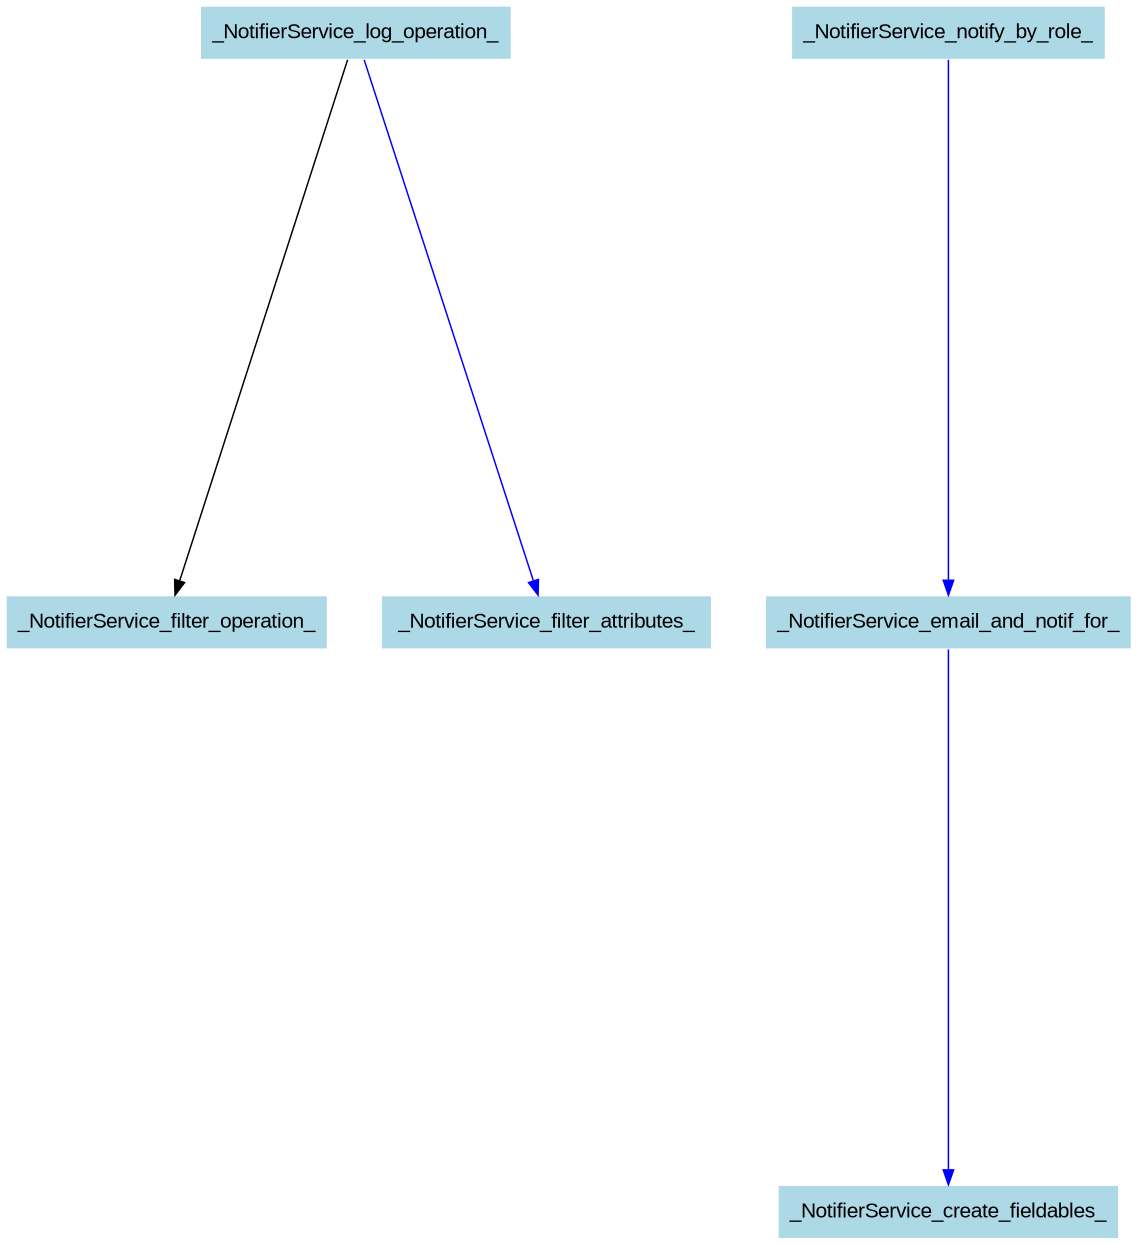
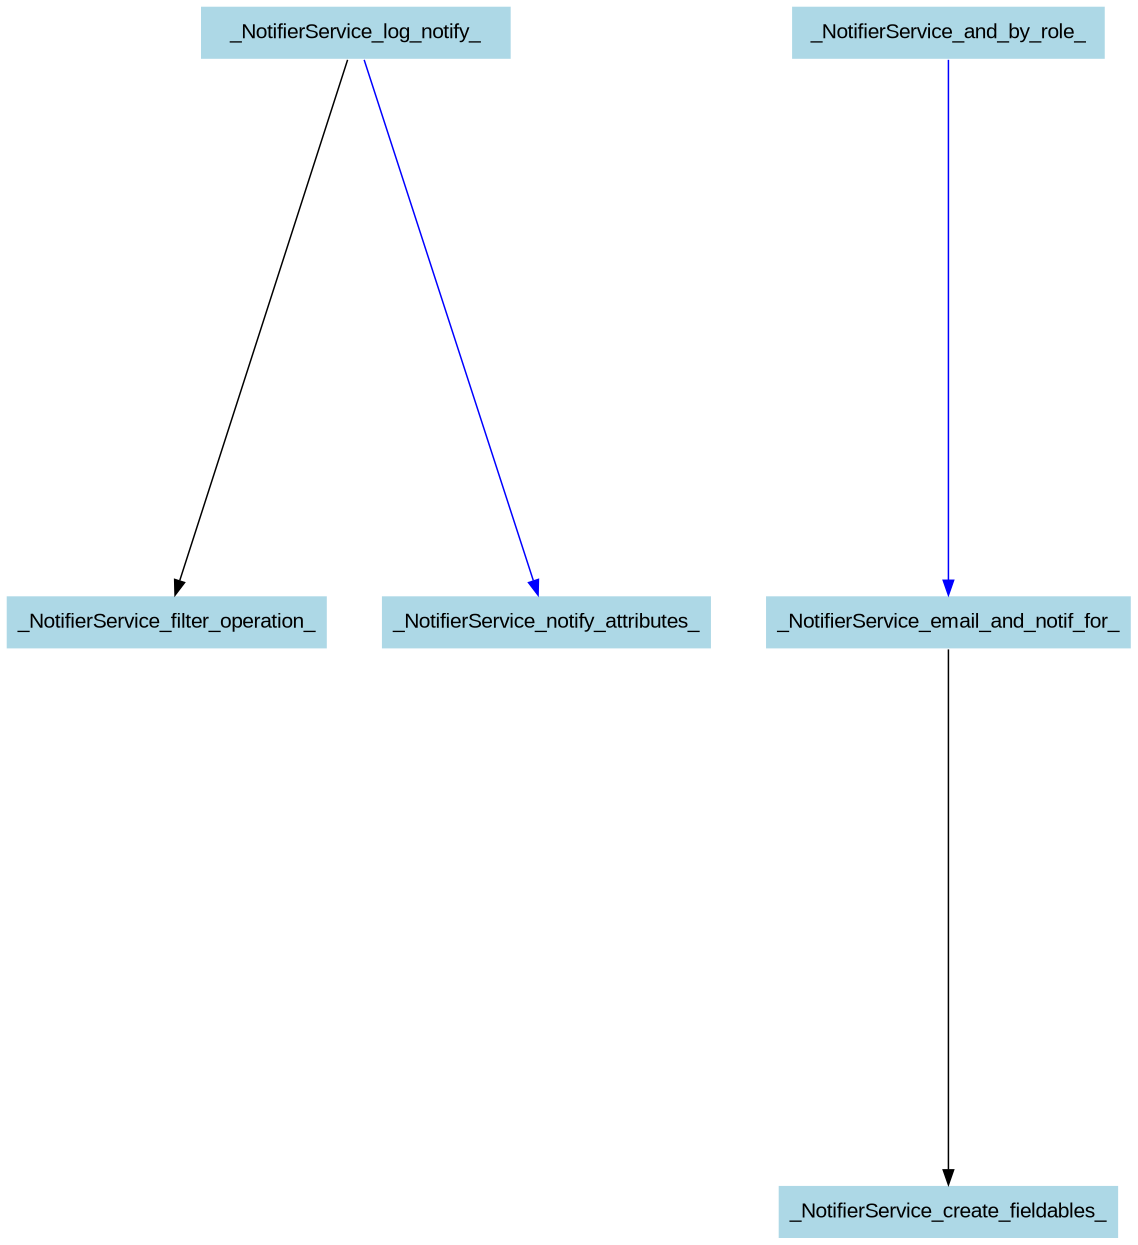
(356, 33) -> (356, 33)
(948, 33) -> (948, 33)
(546, 622) -> (546, 622)
(948, 909) -> (948, 909)
